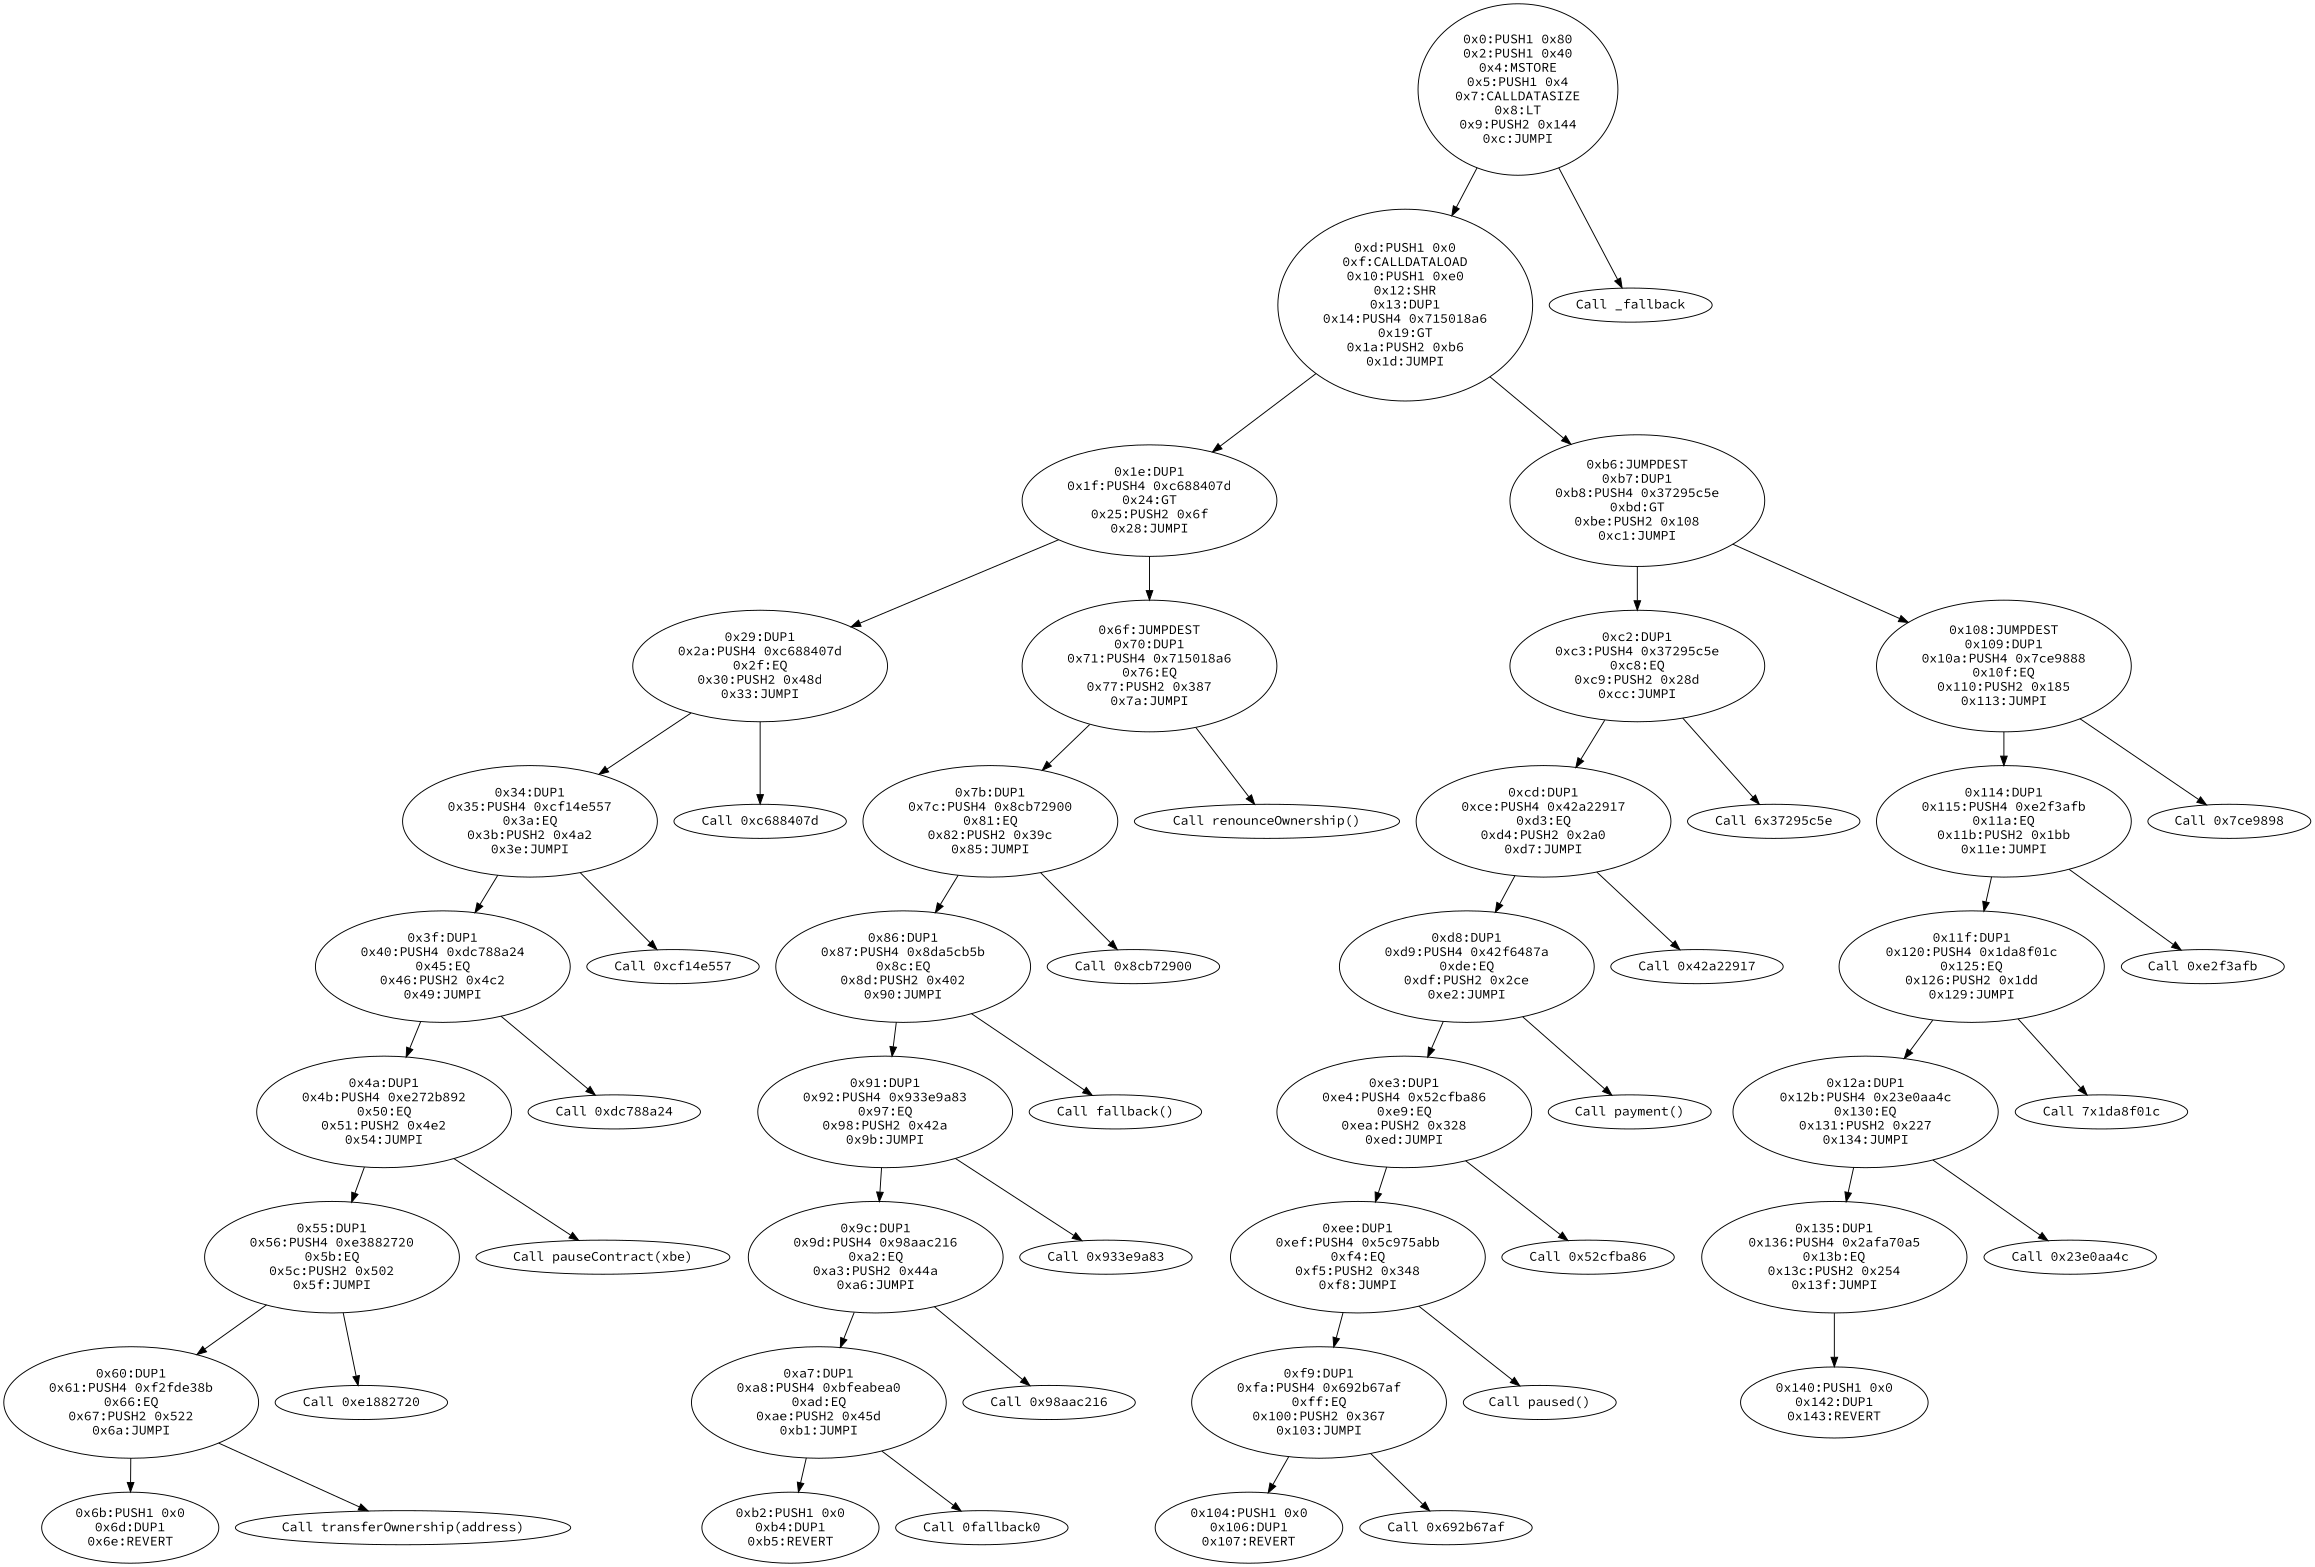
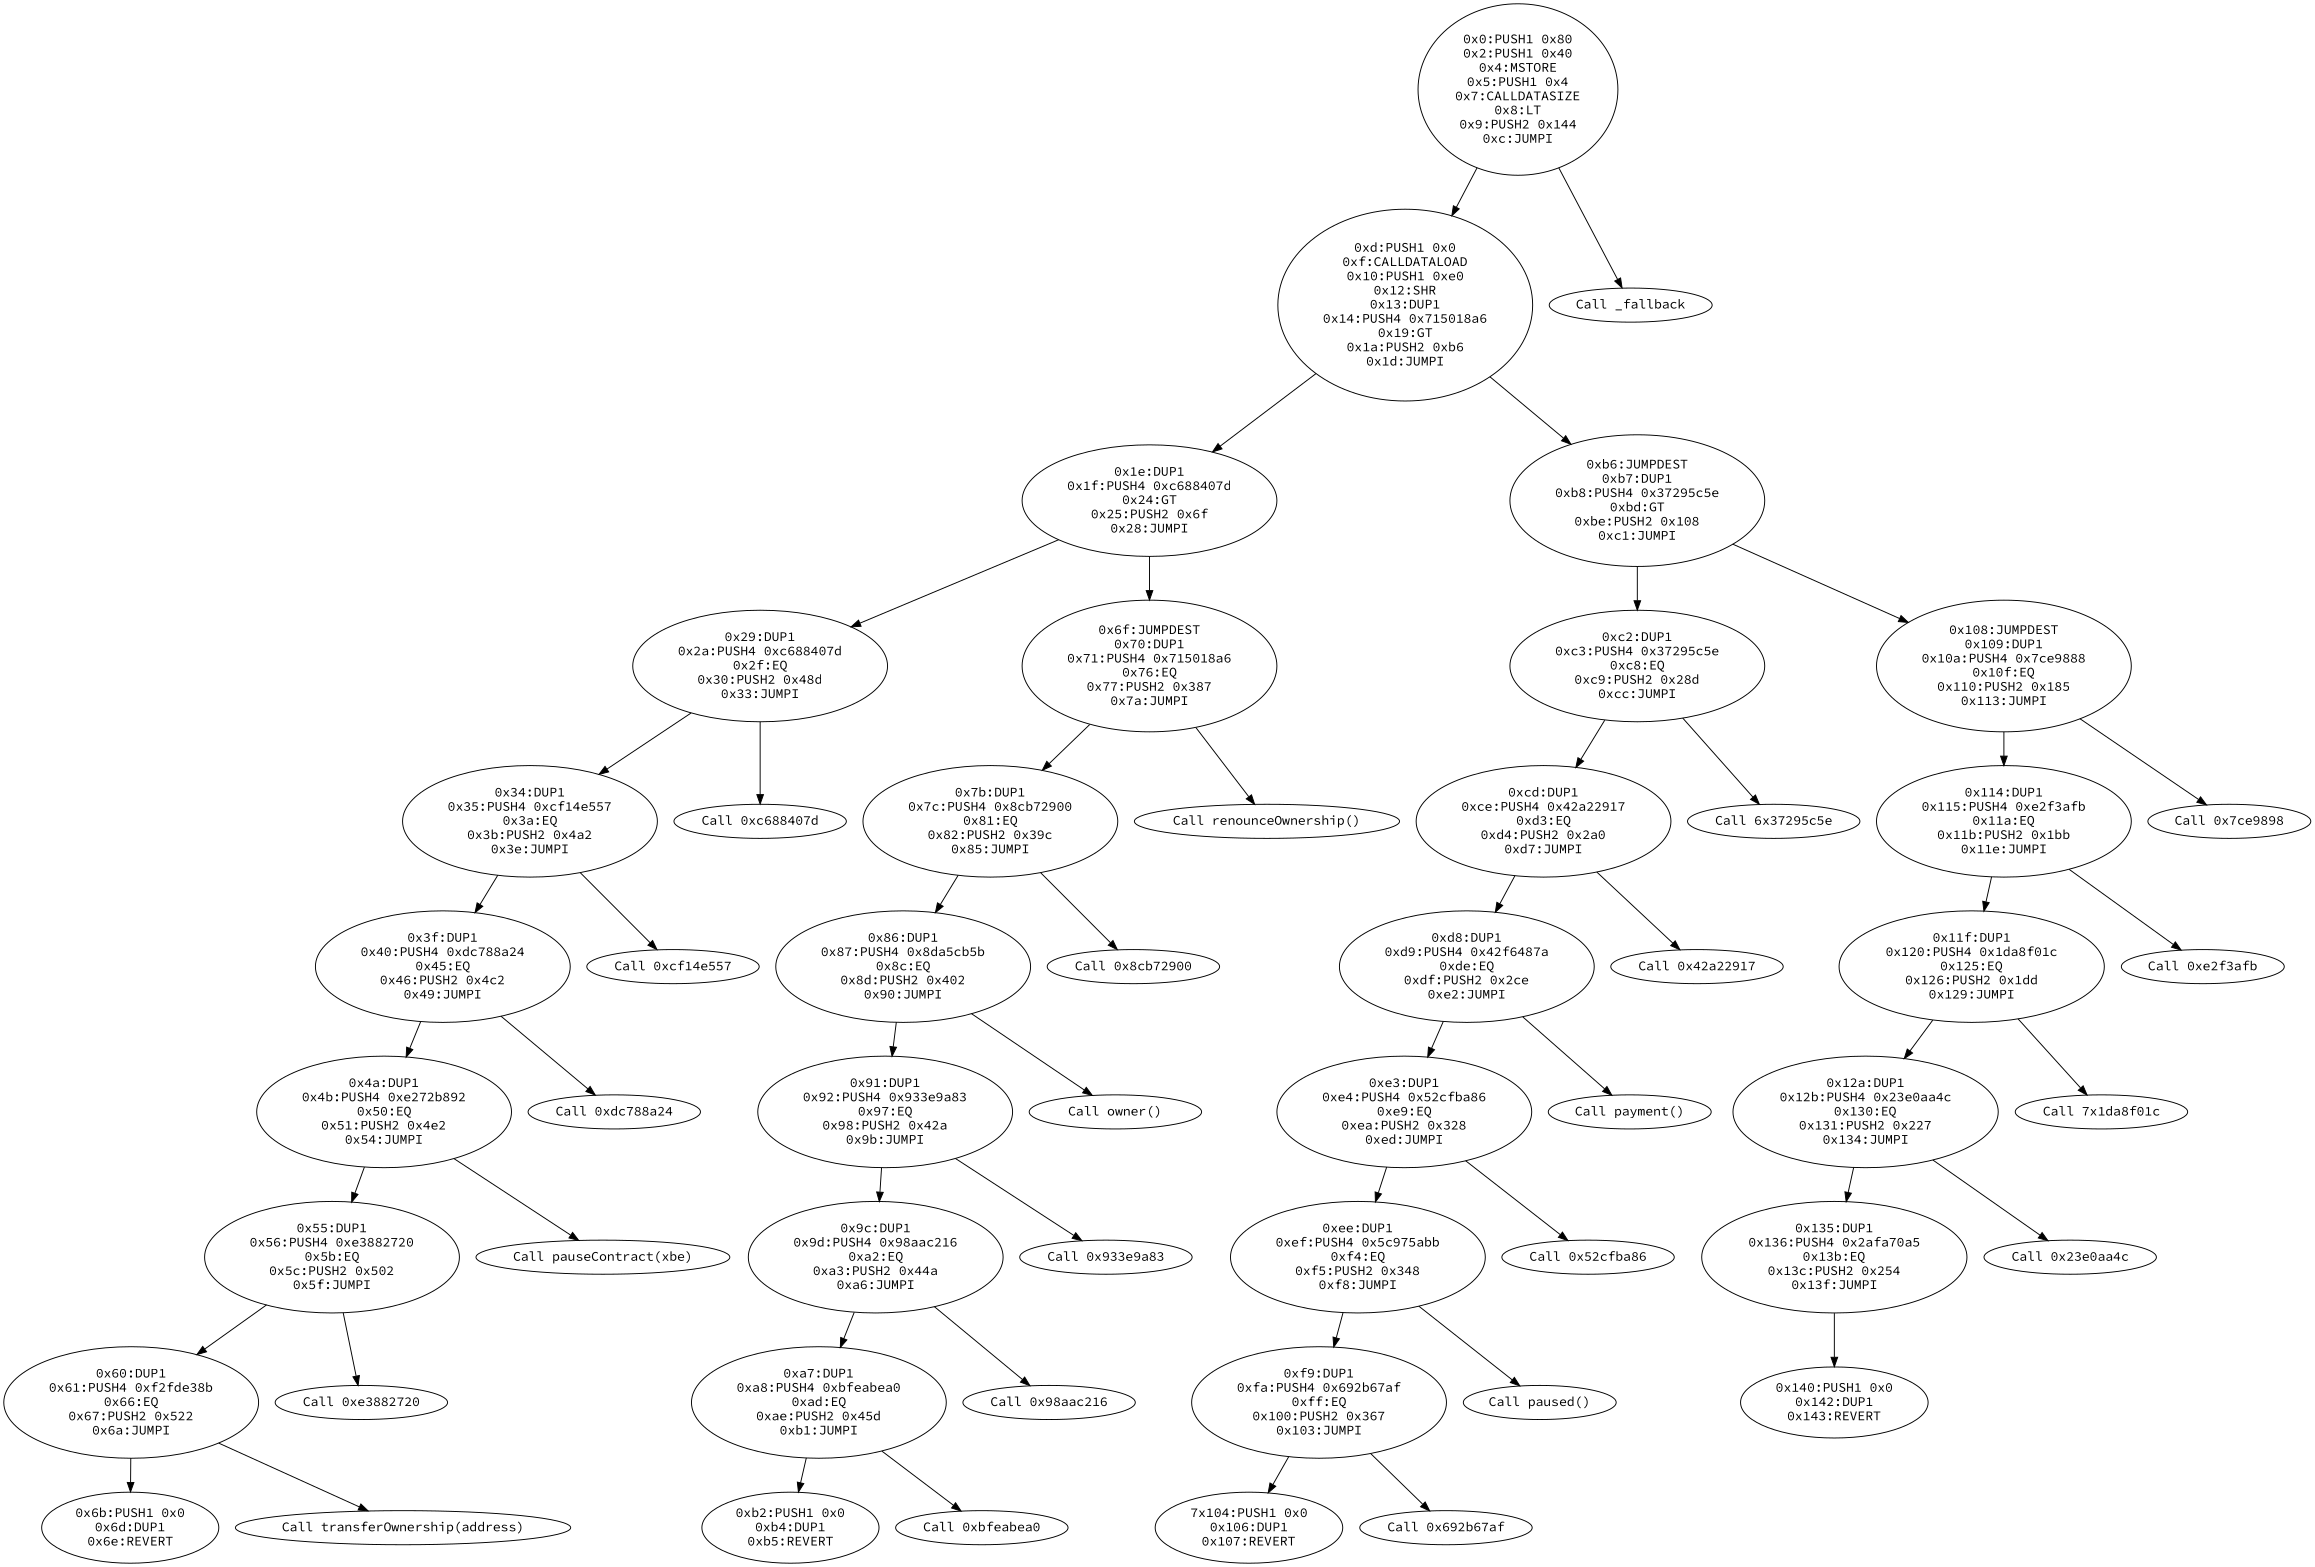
(1115, 1112) -> (1115, 1112)
(361, 1402) -> (361, 1402)
(982, 1528) -> (982, 1528)
(1249, 1528) -> (1249, 1528)
